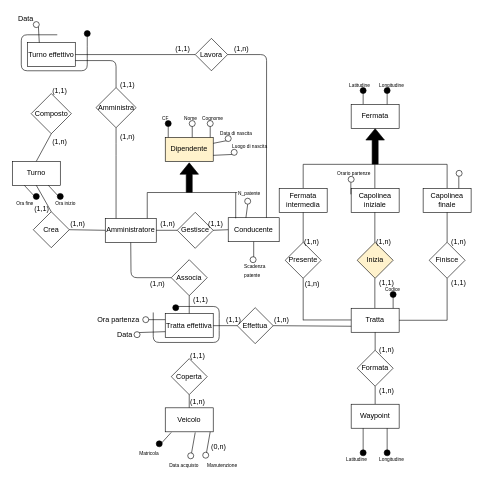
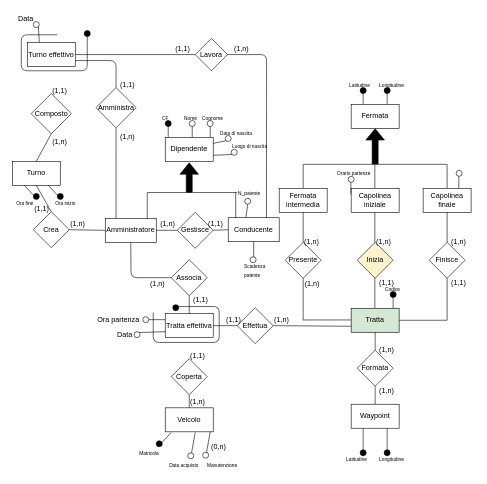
(189, 149) -> (189, 149)
(375, 320) -> (375, 320)
